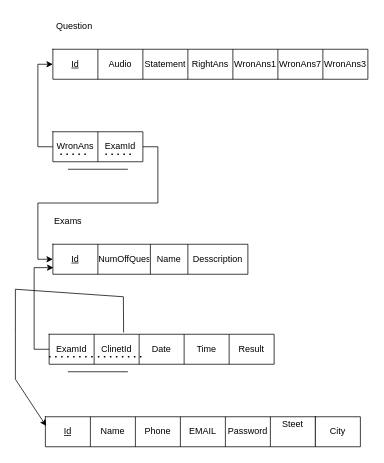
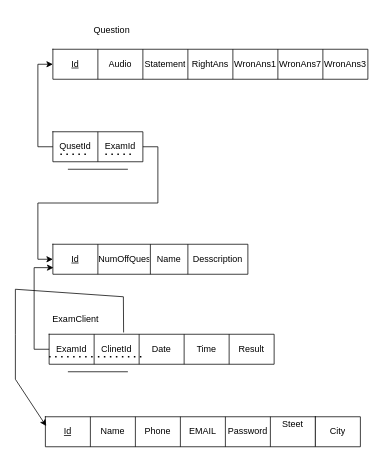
(75, 27) -> (113, 30)
(75, 147) -> (75, 147)
(68, 222) -> none
none -> (75, 319)
